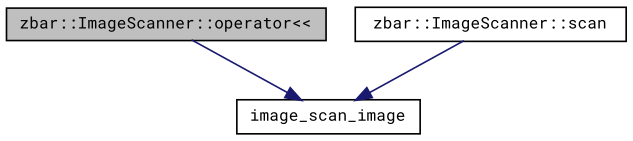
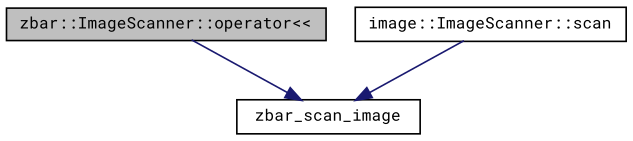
(491, 24) -> (491, 24)
(328, 117) -> (328, 117)
